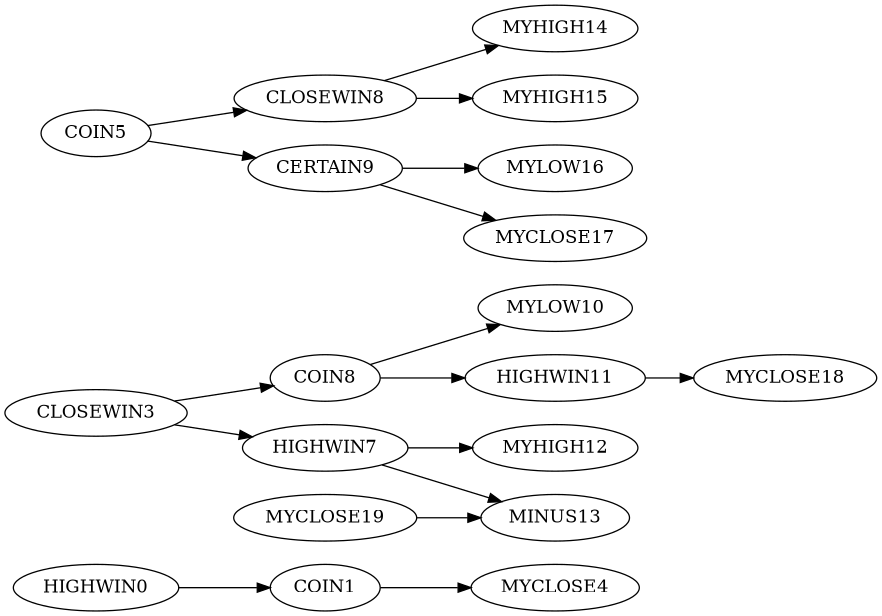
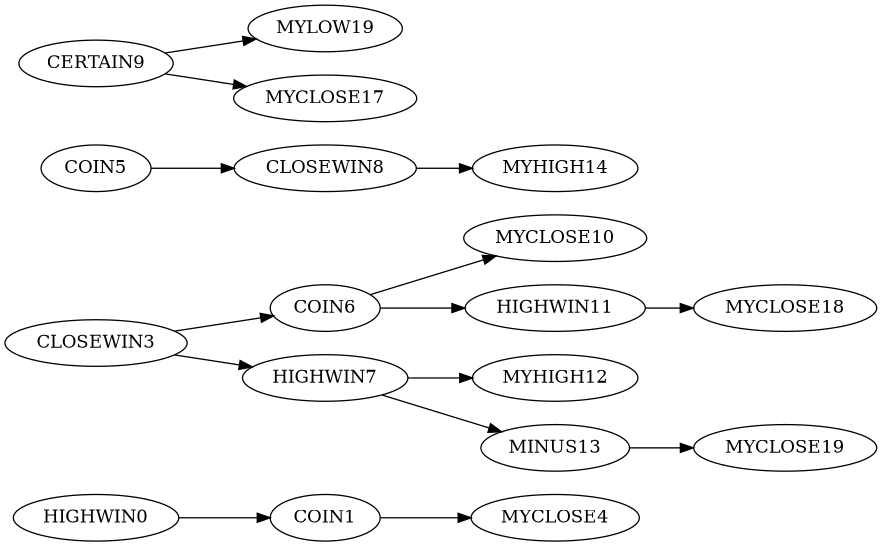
(555, 98) -> none
(195, 148) -> none
(555, 168) -> (325, 28)
(555, 308) -> (555, 238)
(325, 378) -> (325, 308)
(442, 518) -> (655, 448)
